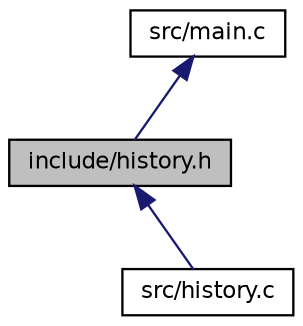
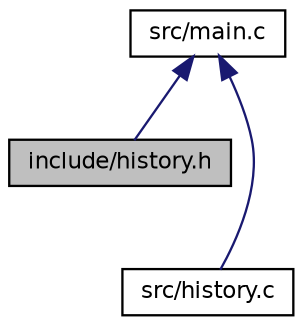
(171, 237) -> (253, 174)
